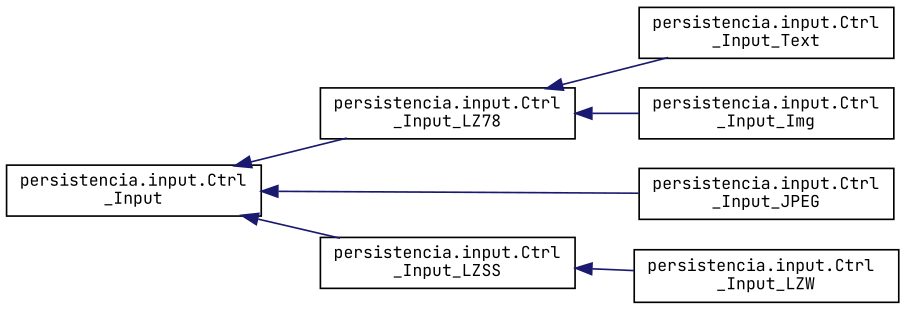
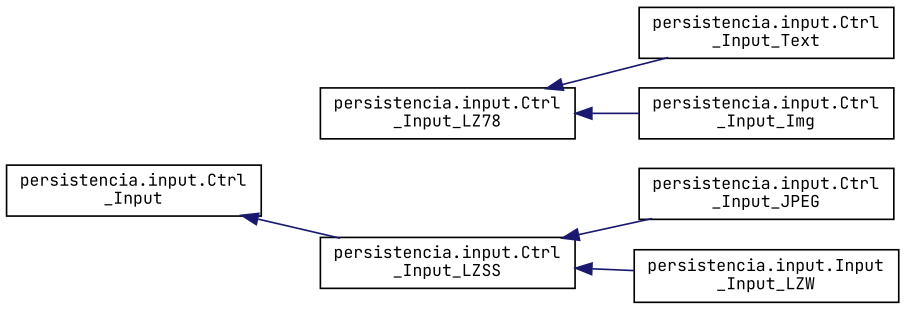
(299, 150) -> none
(459, 192) -> (616, 227)
(766, 276) -> (766, 276)
